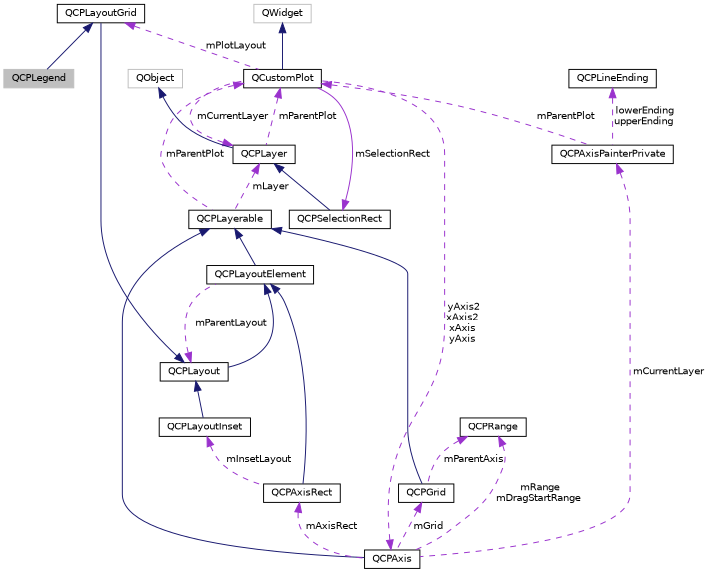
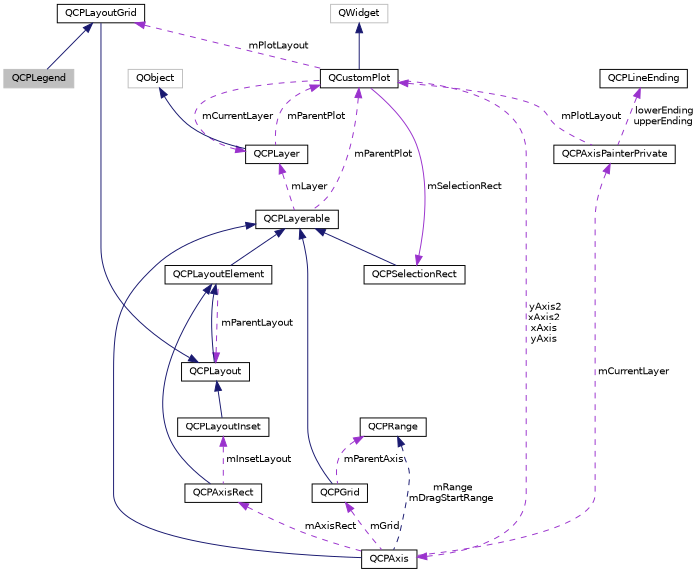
(565, 117) -> (590, 117)
(306, 190) -> (360, 249)
(476, 510) -> (407, 498)
